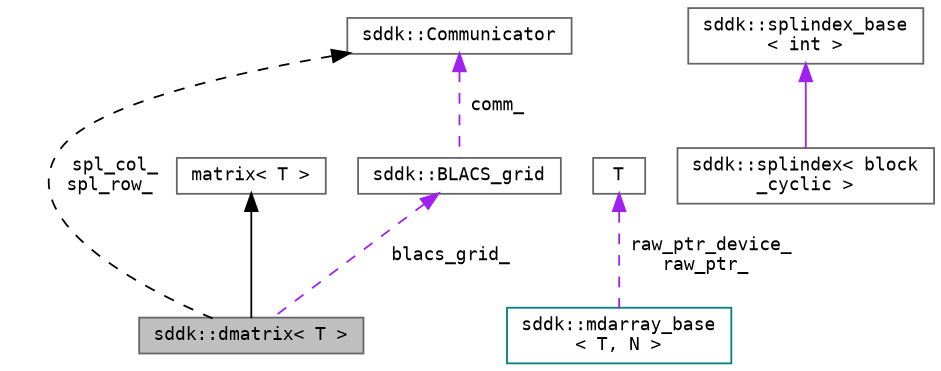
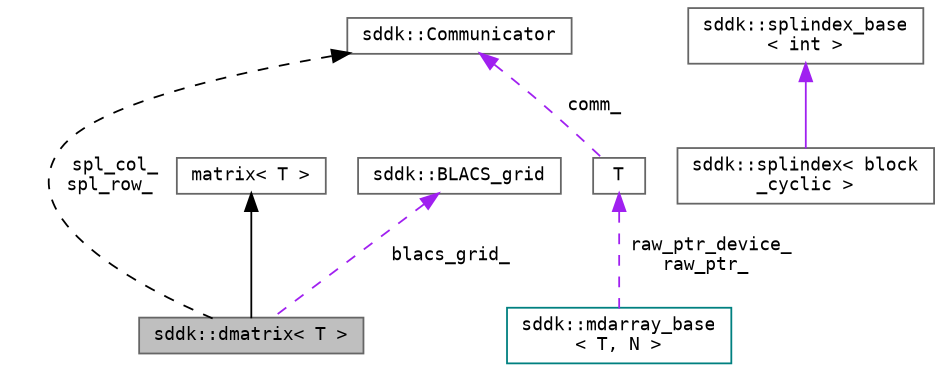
(459, 115) -> (550, 110)
